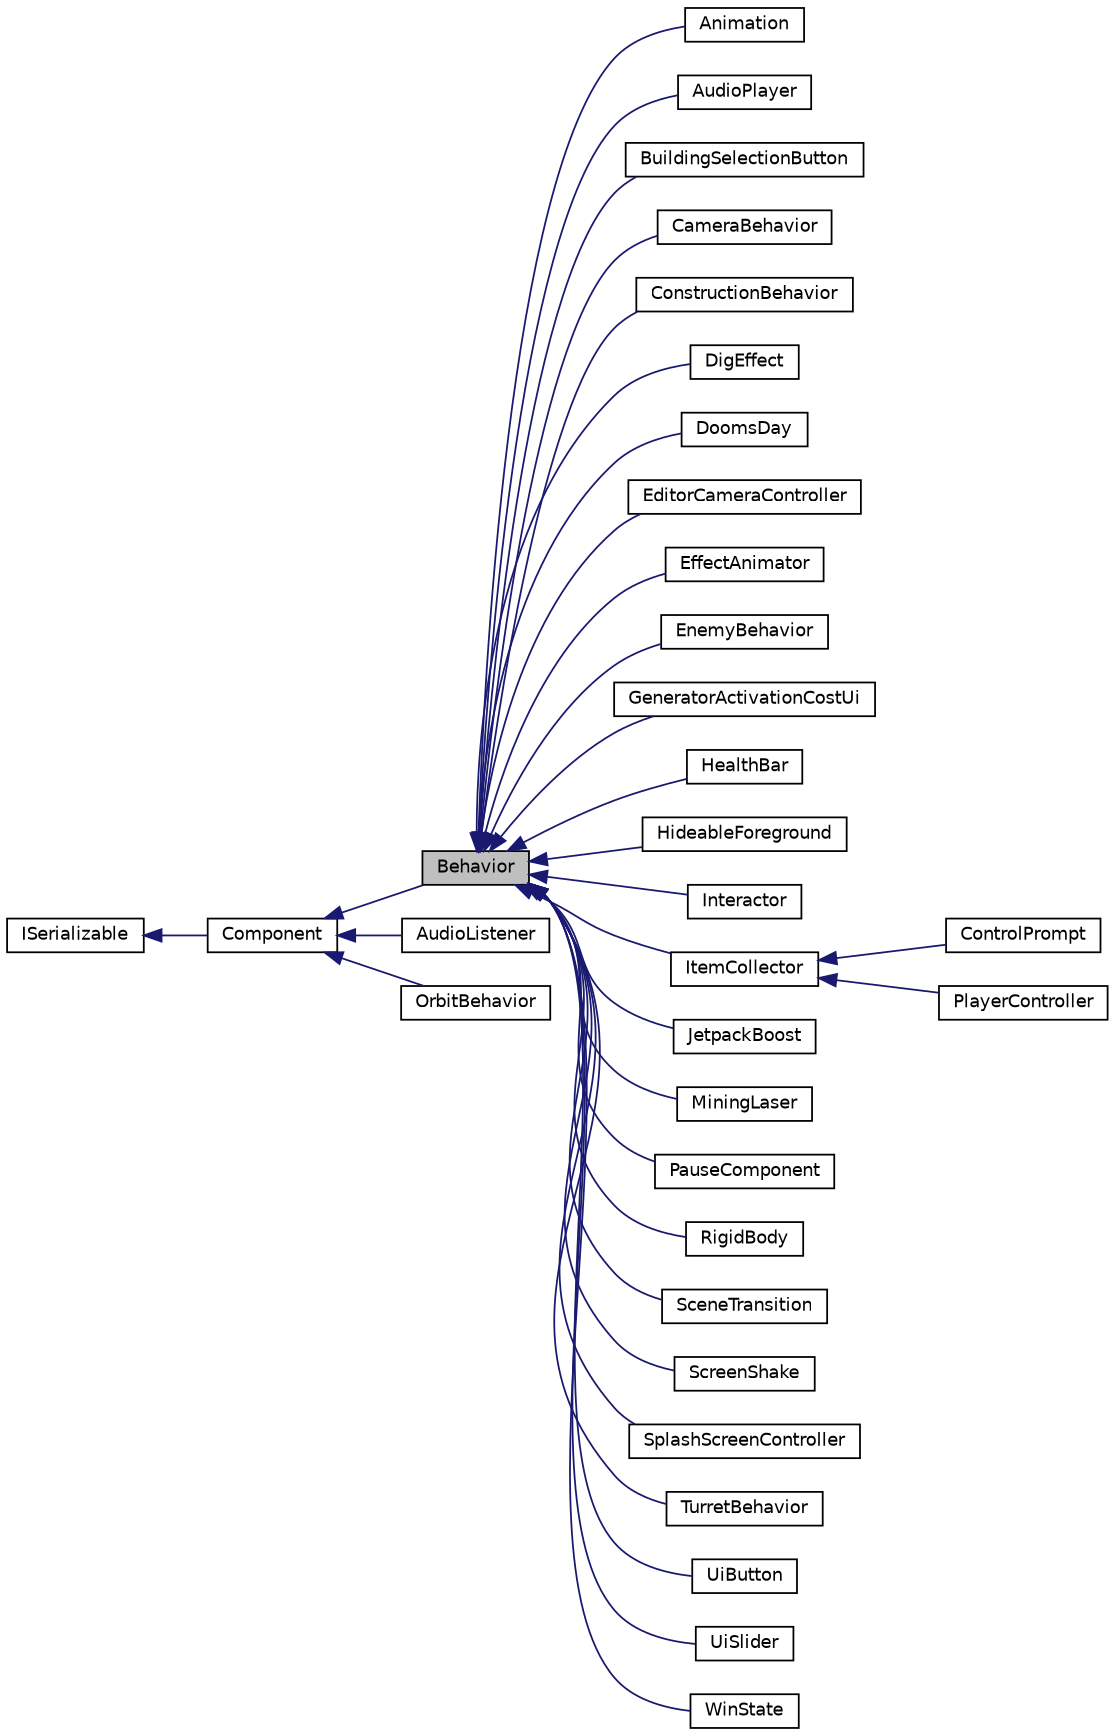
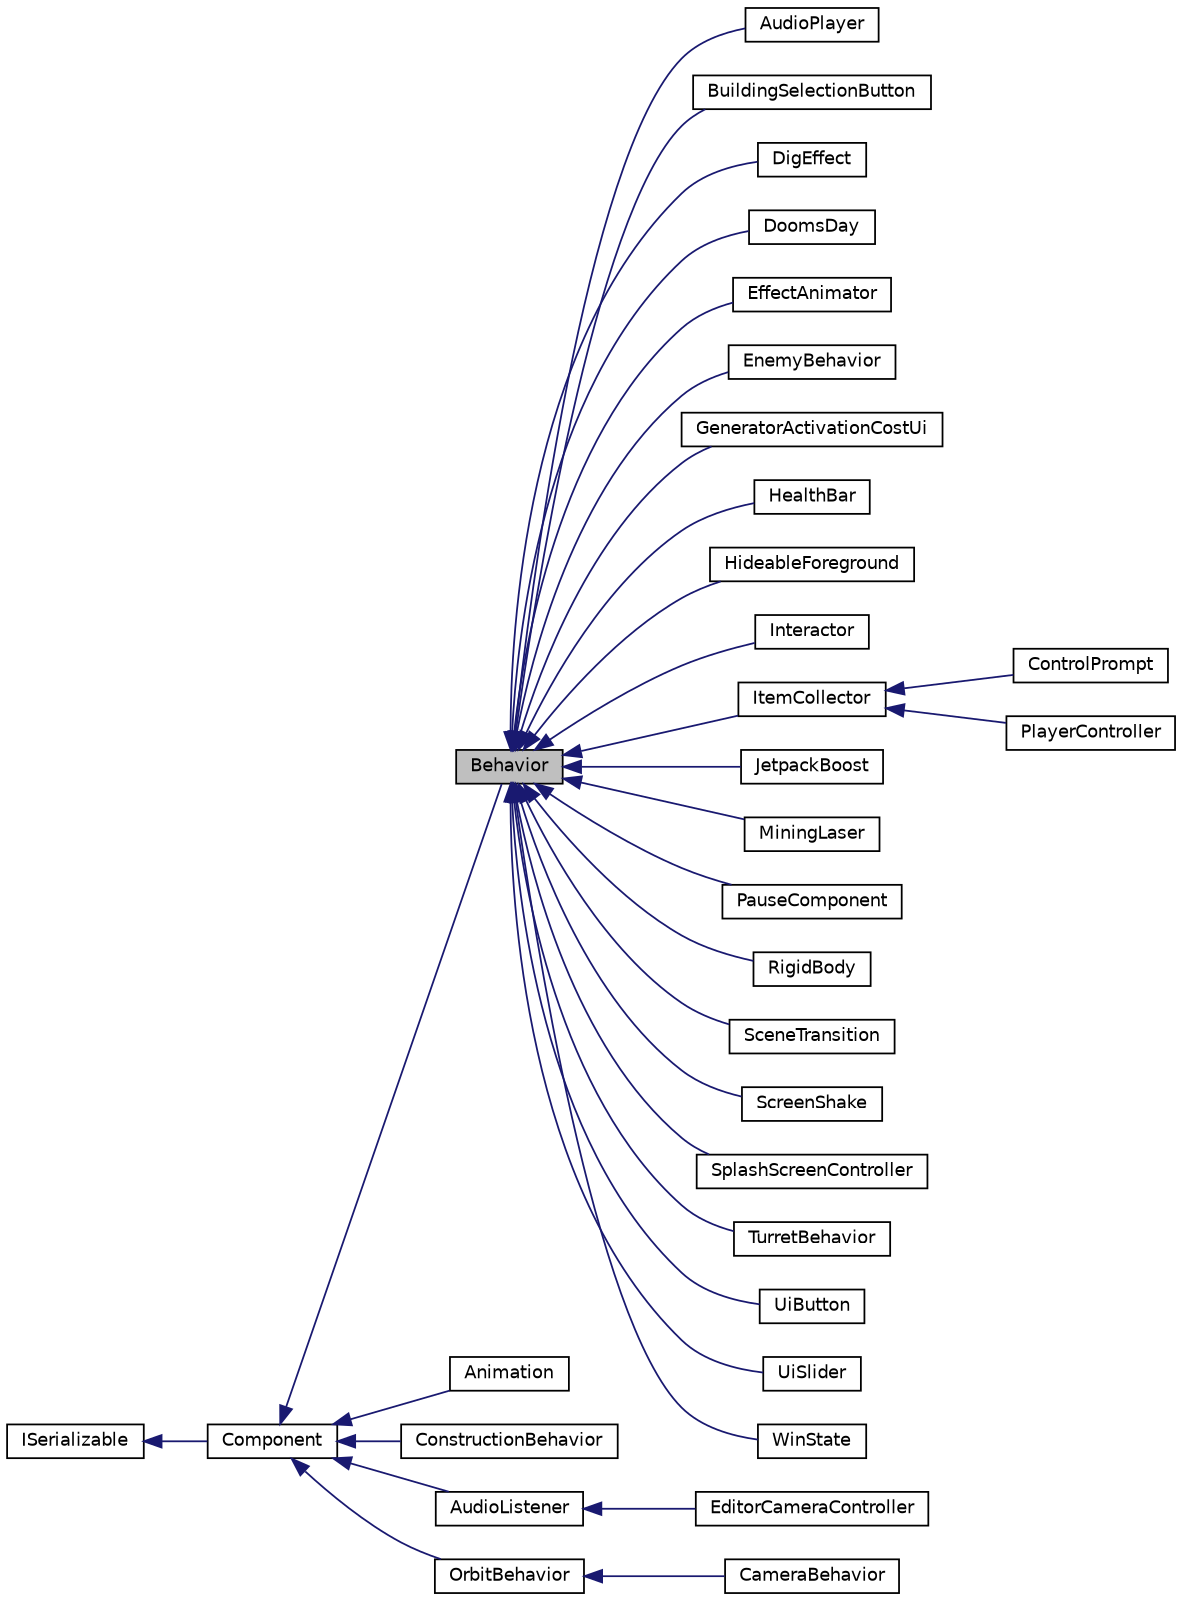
(520, 355) -> (400, 1405)
(556, 452) -> (378, 1441)
(529, 499) -> (663, 1576)
(529, 656) -> (648, 1509)
